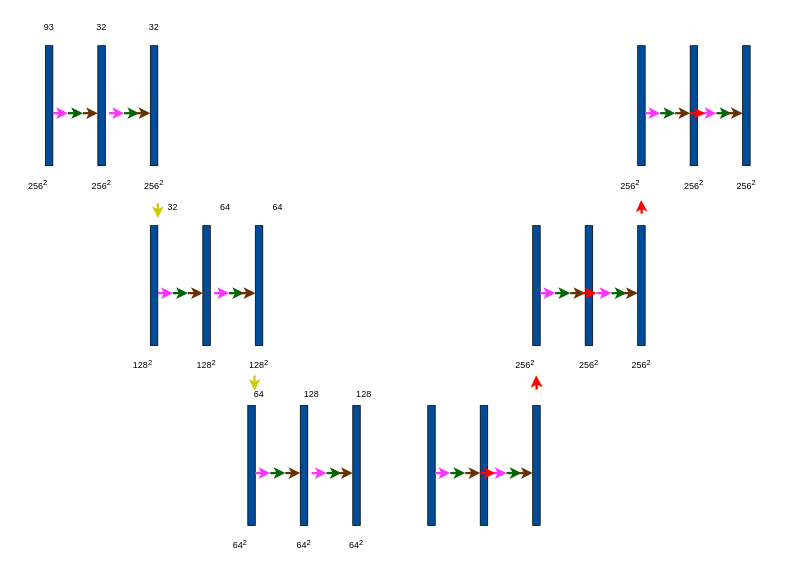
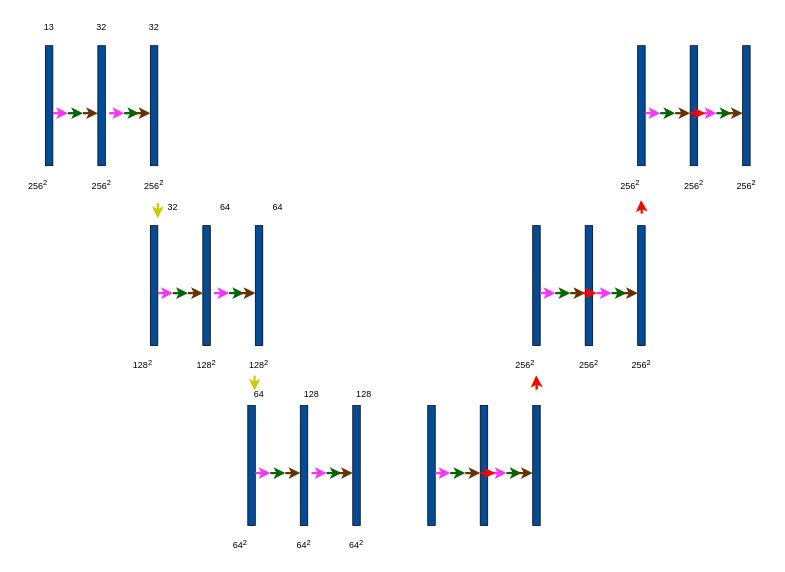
(49, 27) -> (49, 27)
